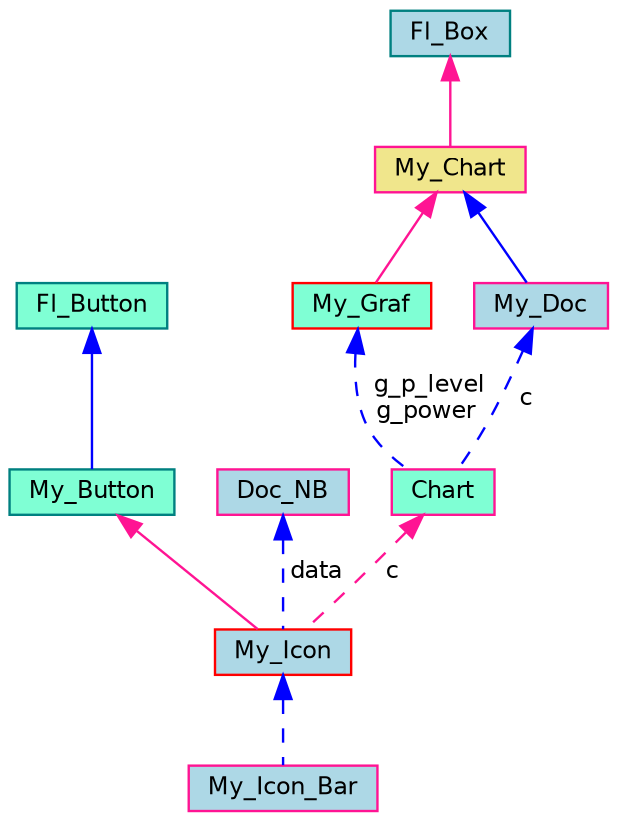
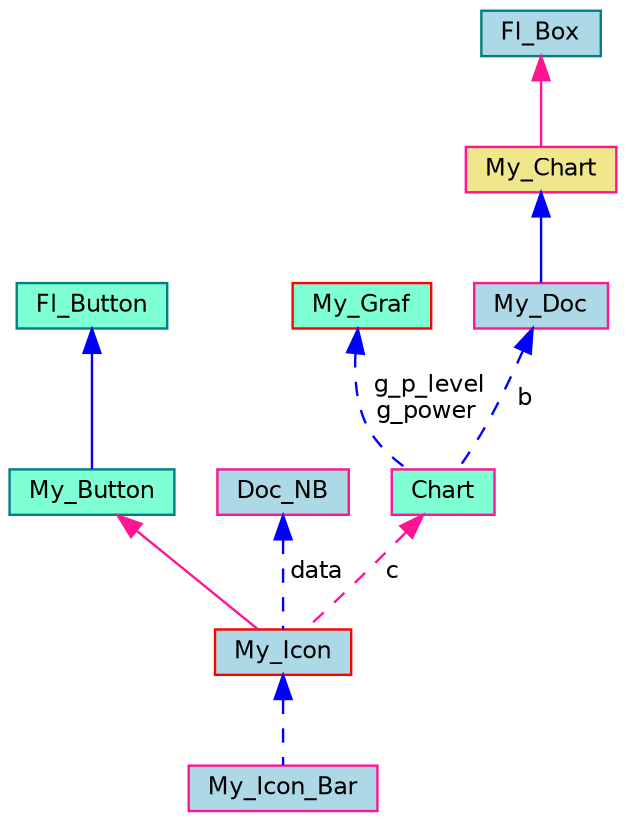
(399, 248) -> none
(523, 399) -> (522, 399)
